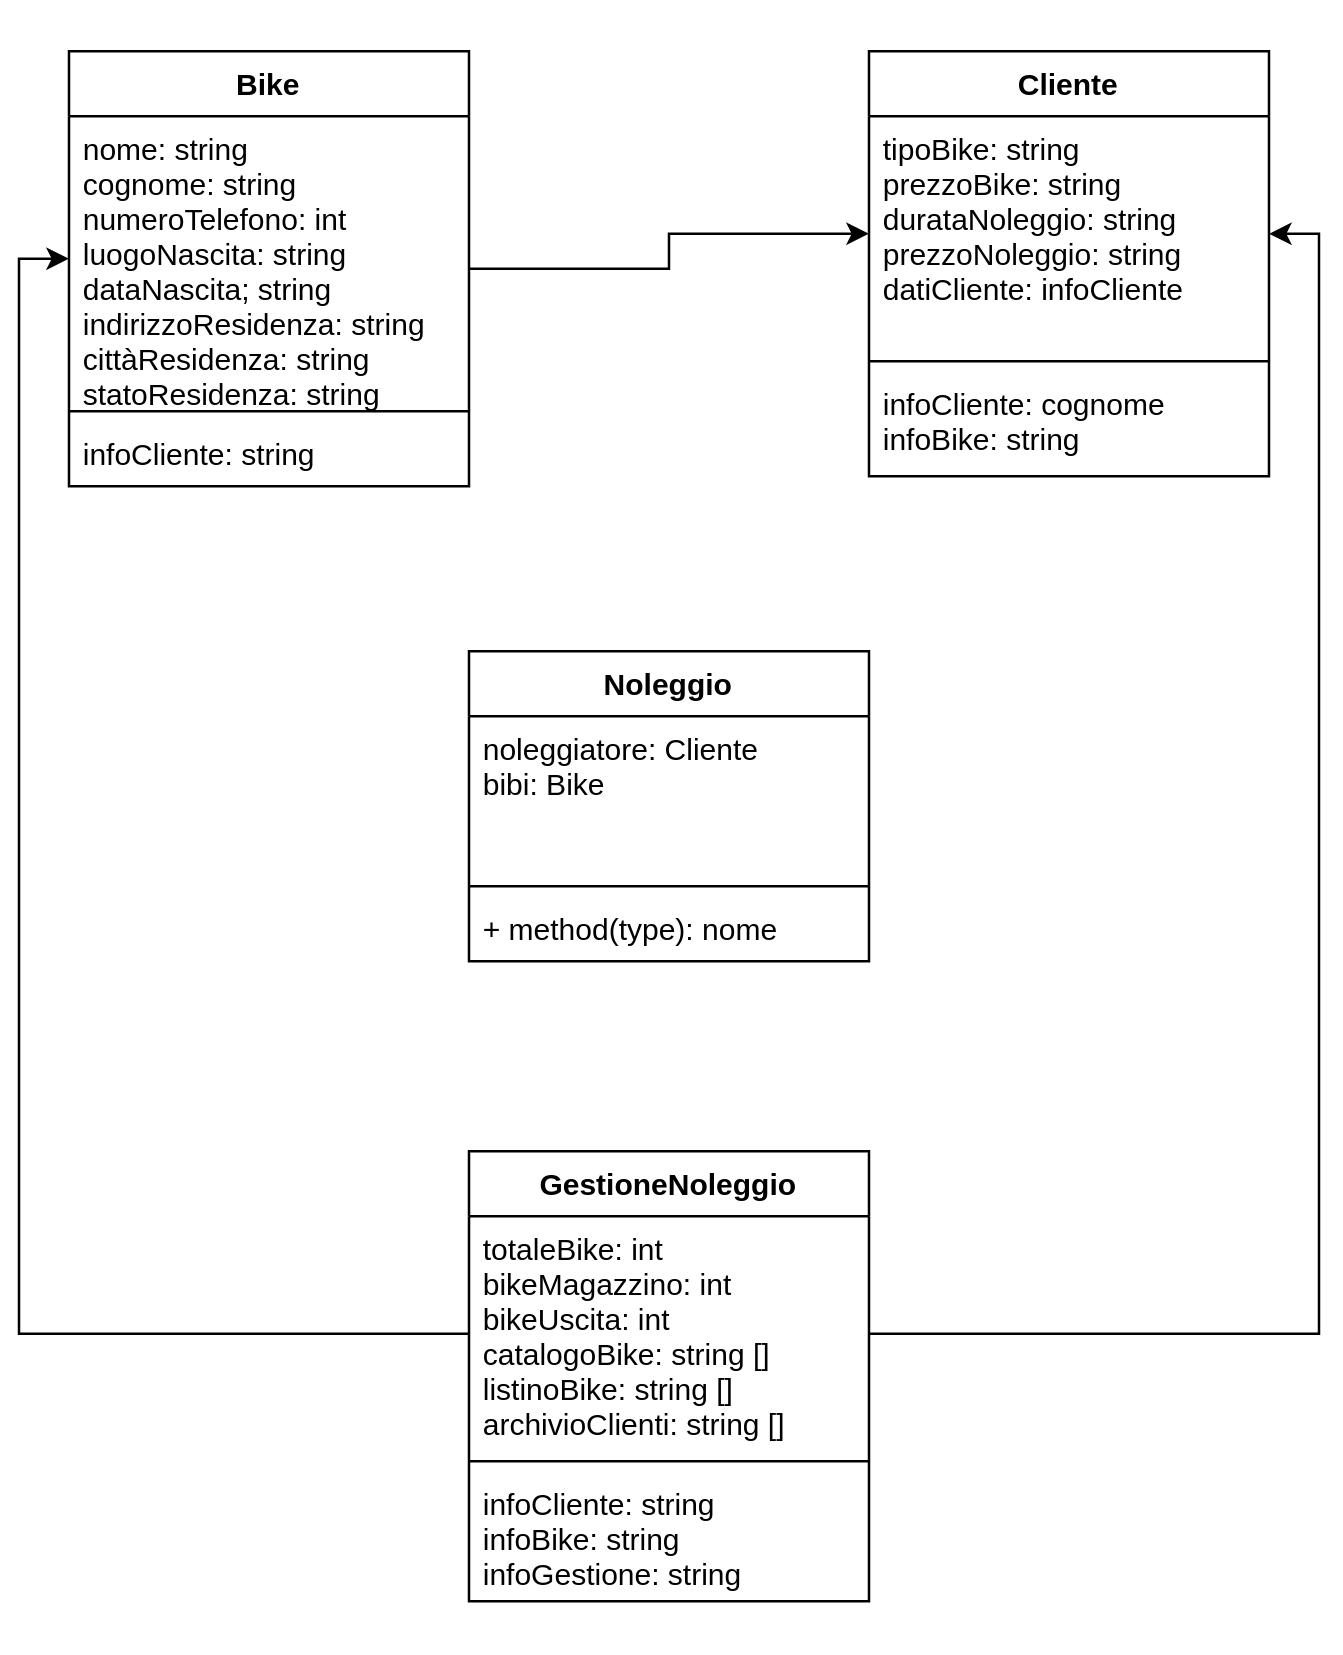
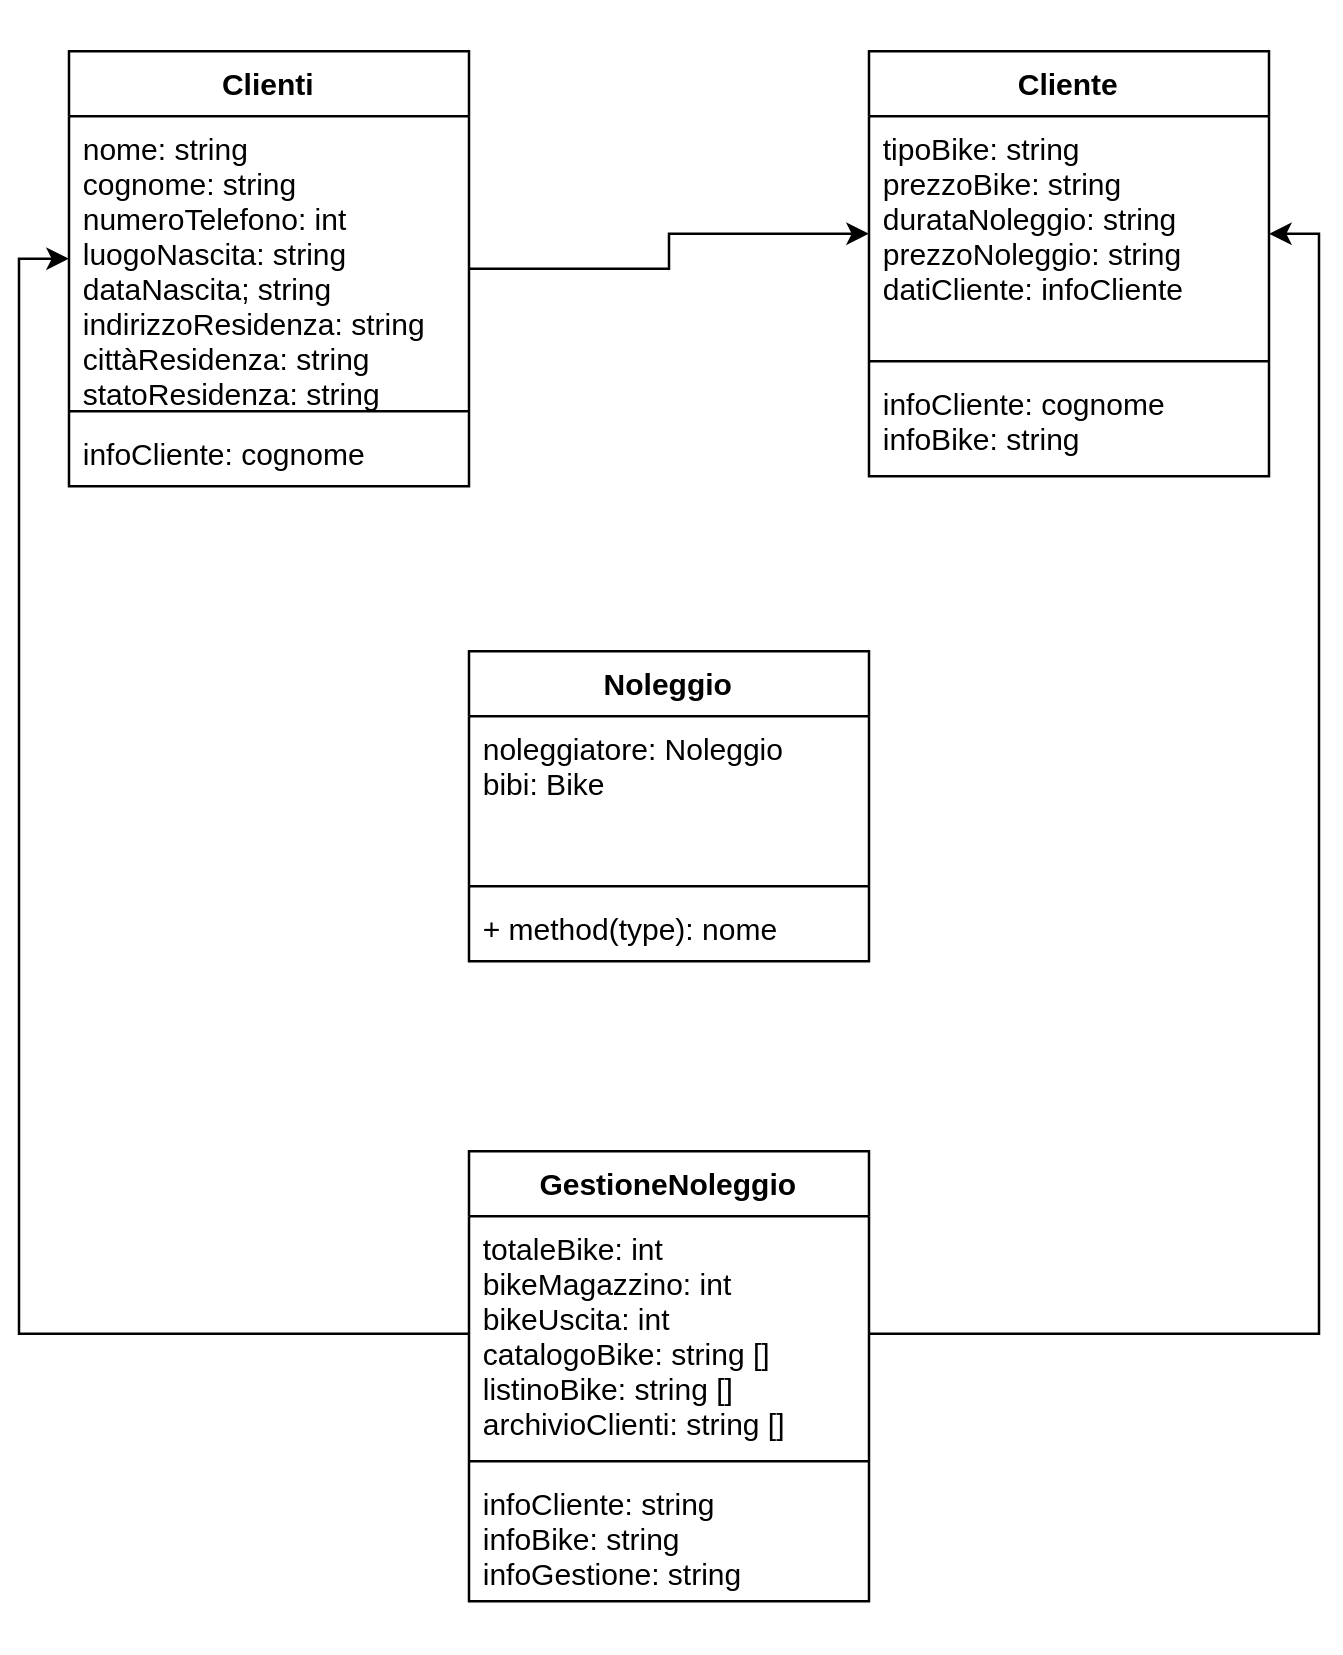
(268, 85) -> (268, 85)
(219, 455) -> (231, 455)
(636, 750) -> (644, 750)
